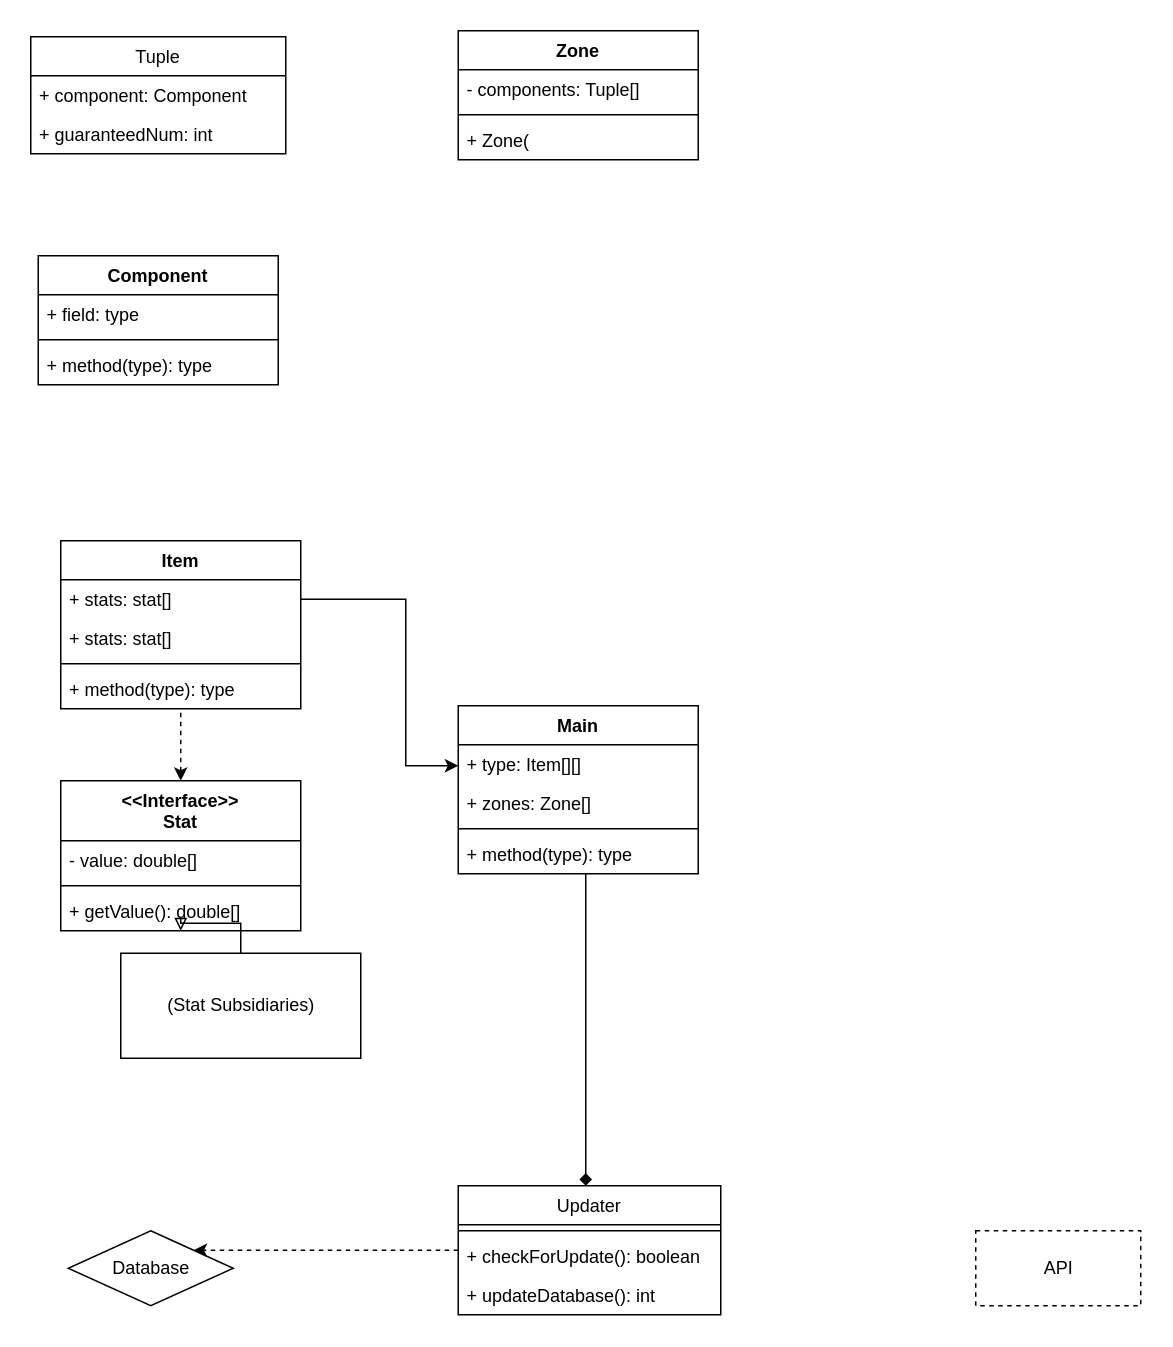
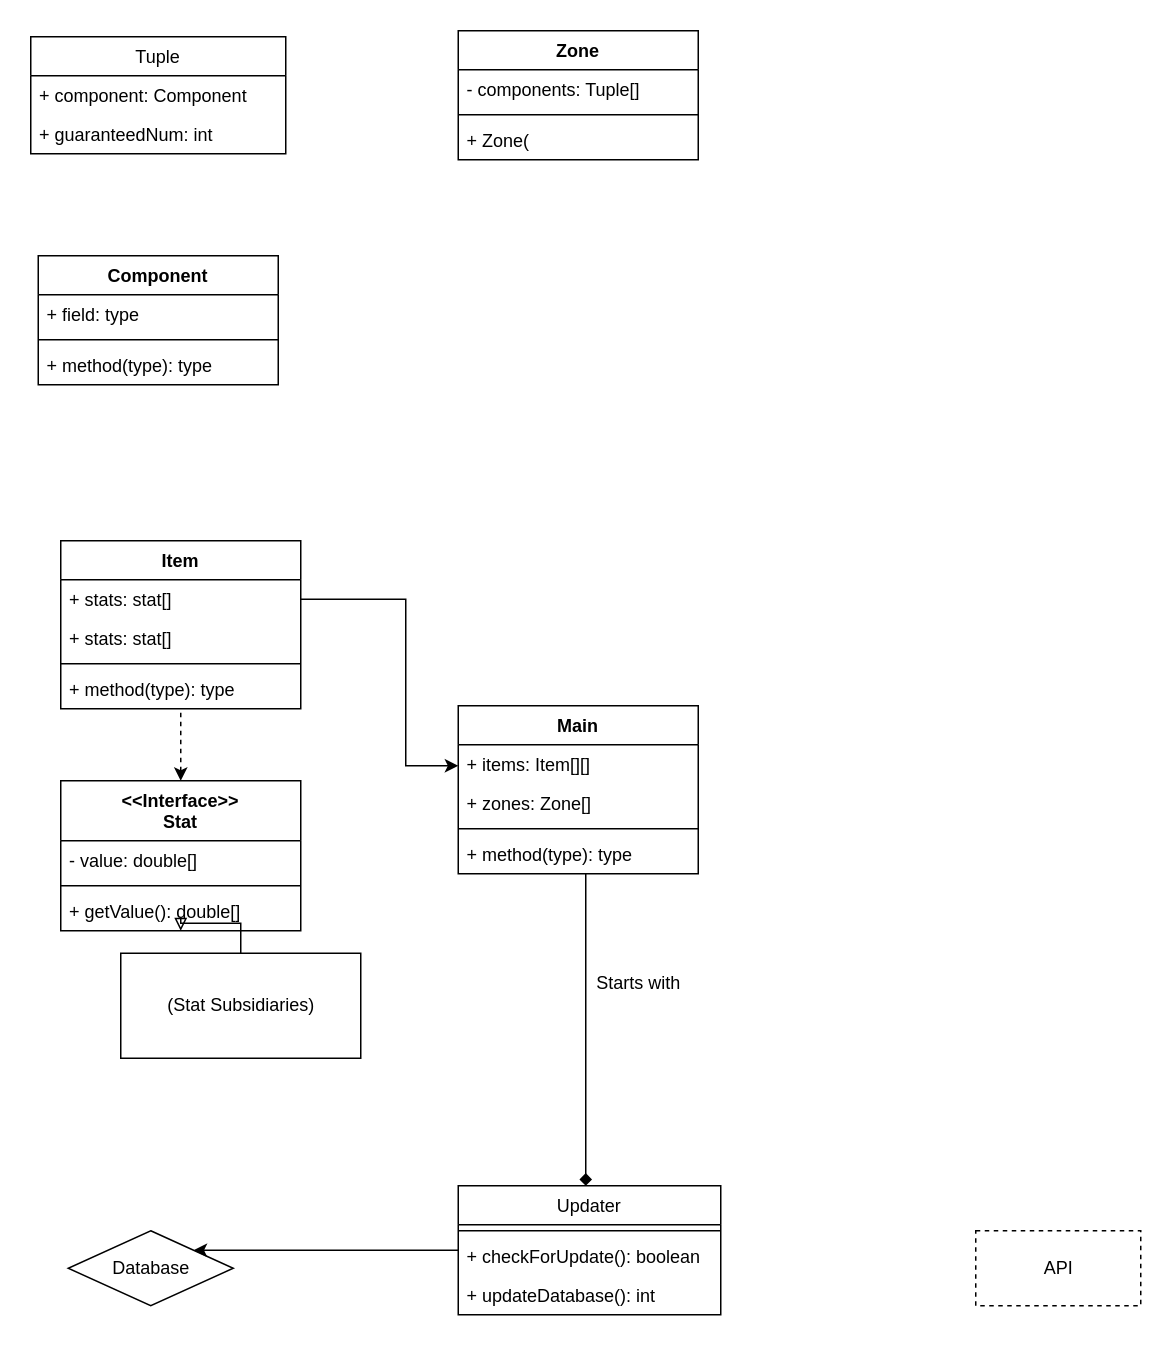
(540, 765) -> (543, 765)
none -> (638, 983)
(330, 1250) -> (330, 1250)
